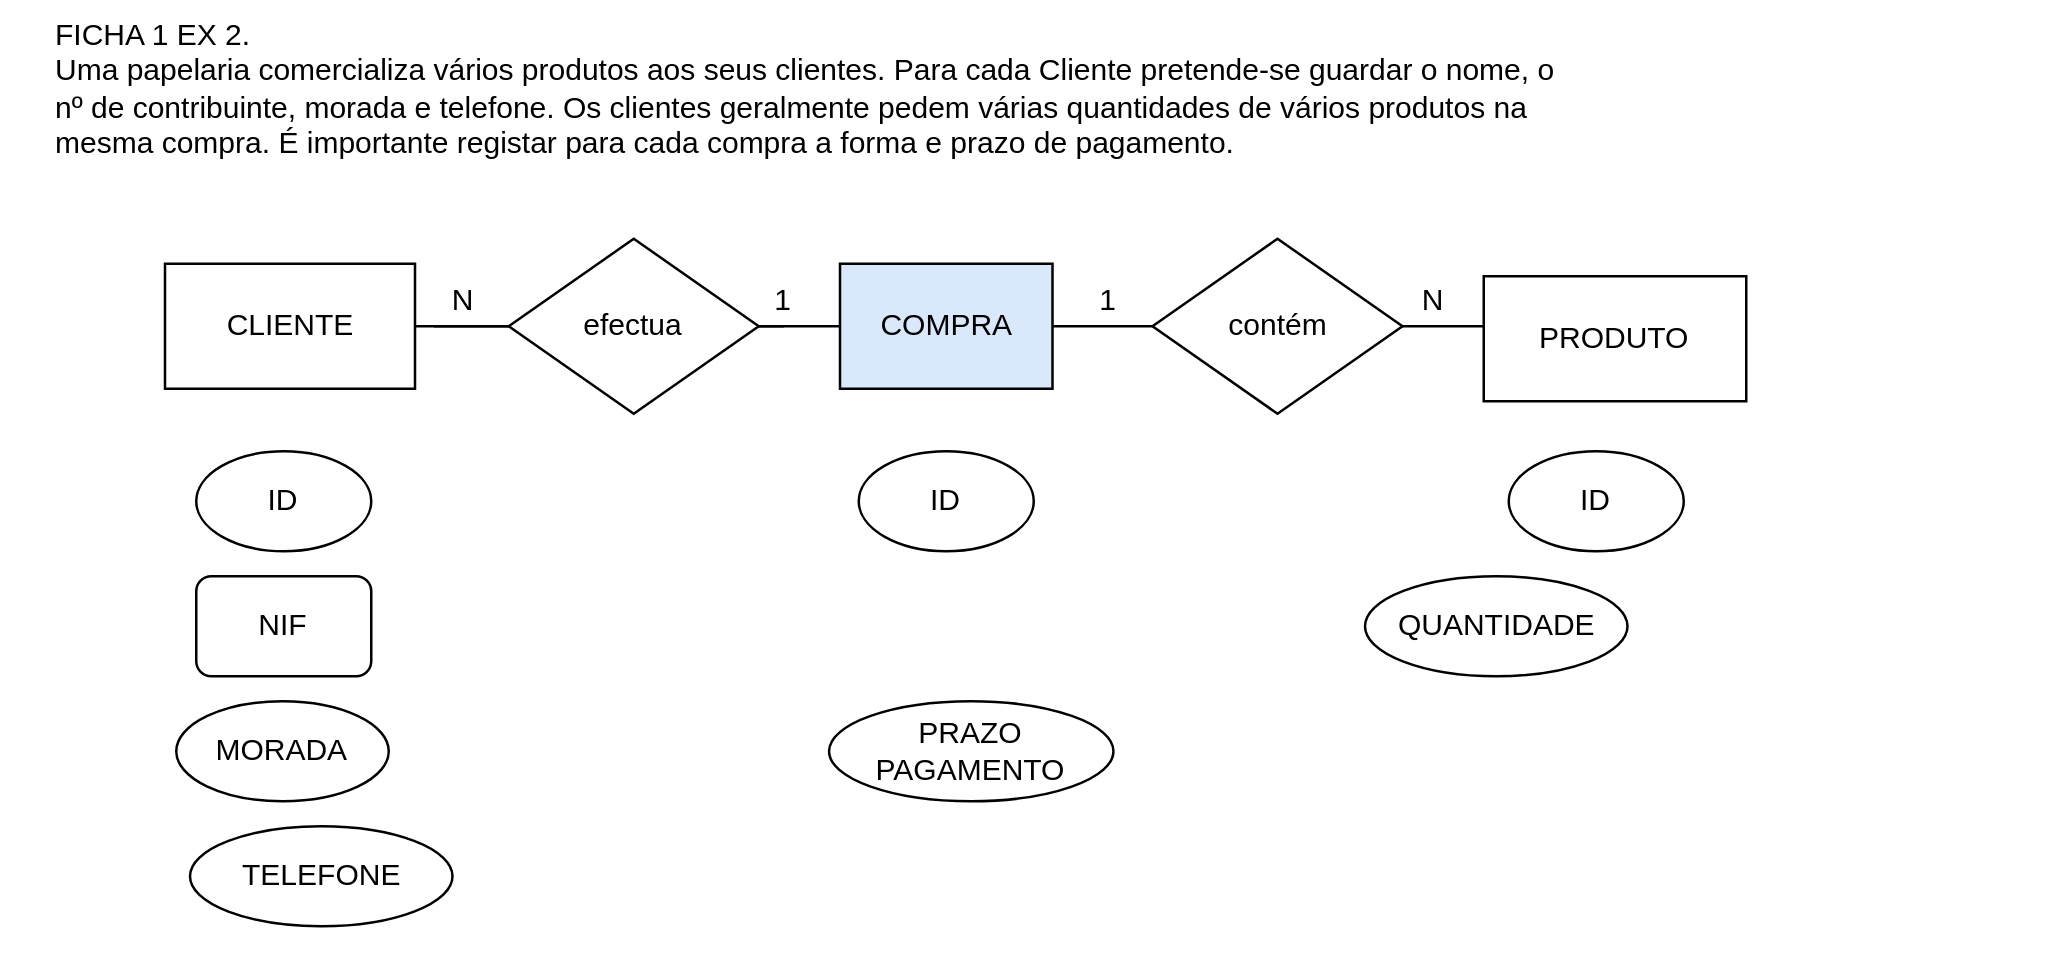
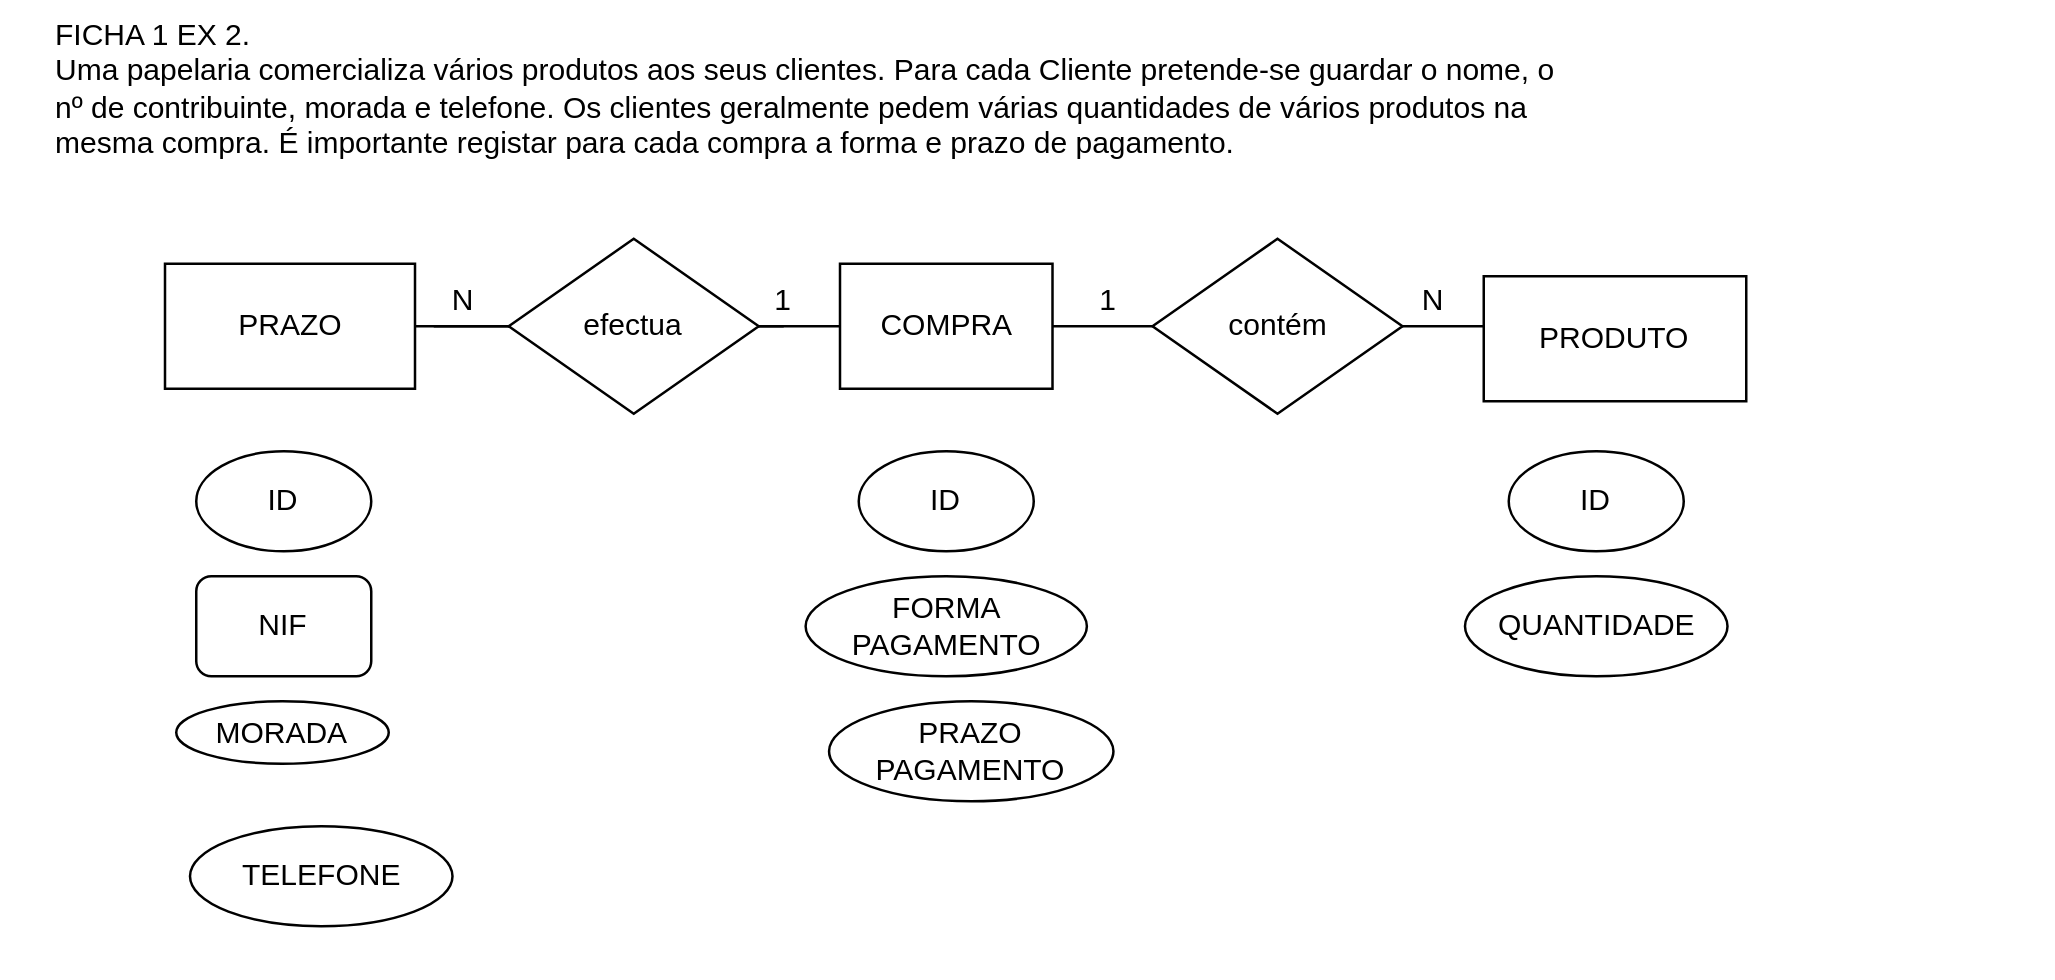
(291, 326) -> (291, 326)
(946, 326) -> (946, 326)
none -> (946, 626)
(1496, 626) -> (1596, 626)
(283, 751) -> (283, 733)
